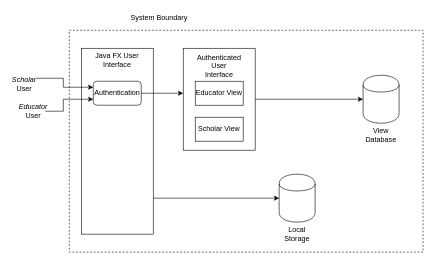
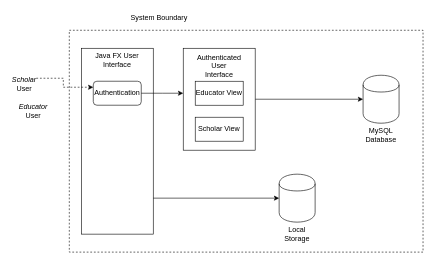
(63, 82) -> (63, 82)
(63, 108) -> none
(381, 135) -> (381, 135)
